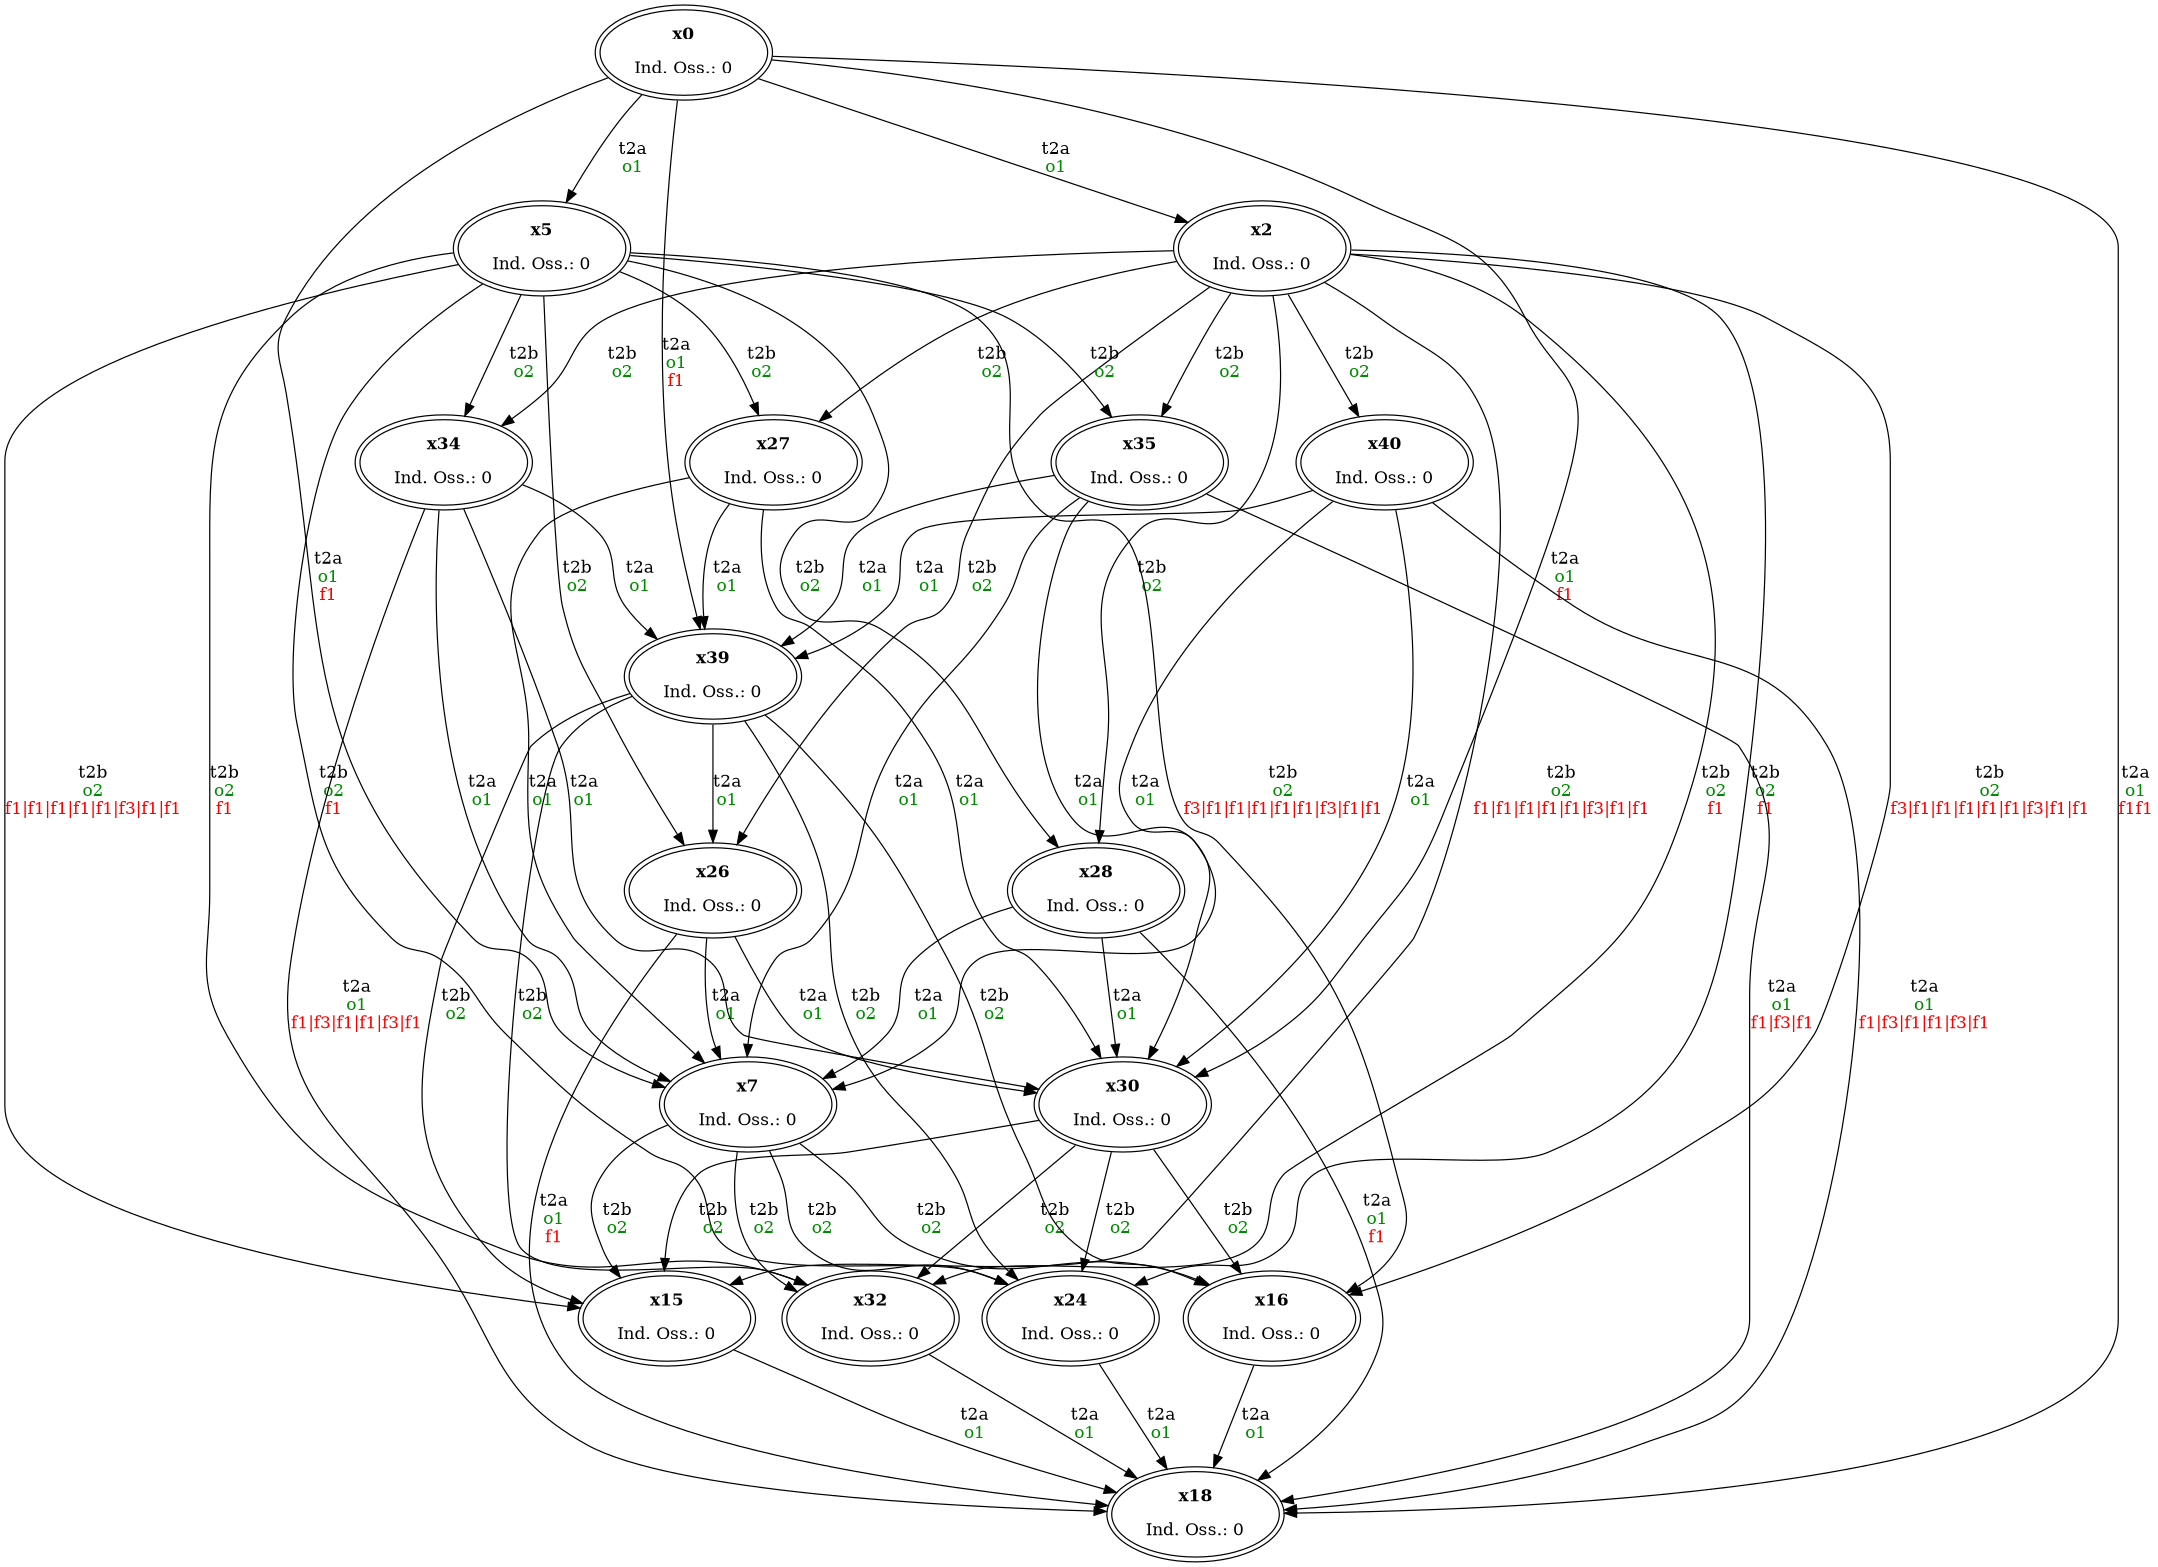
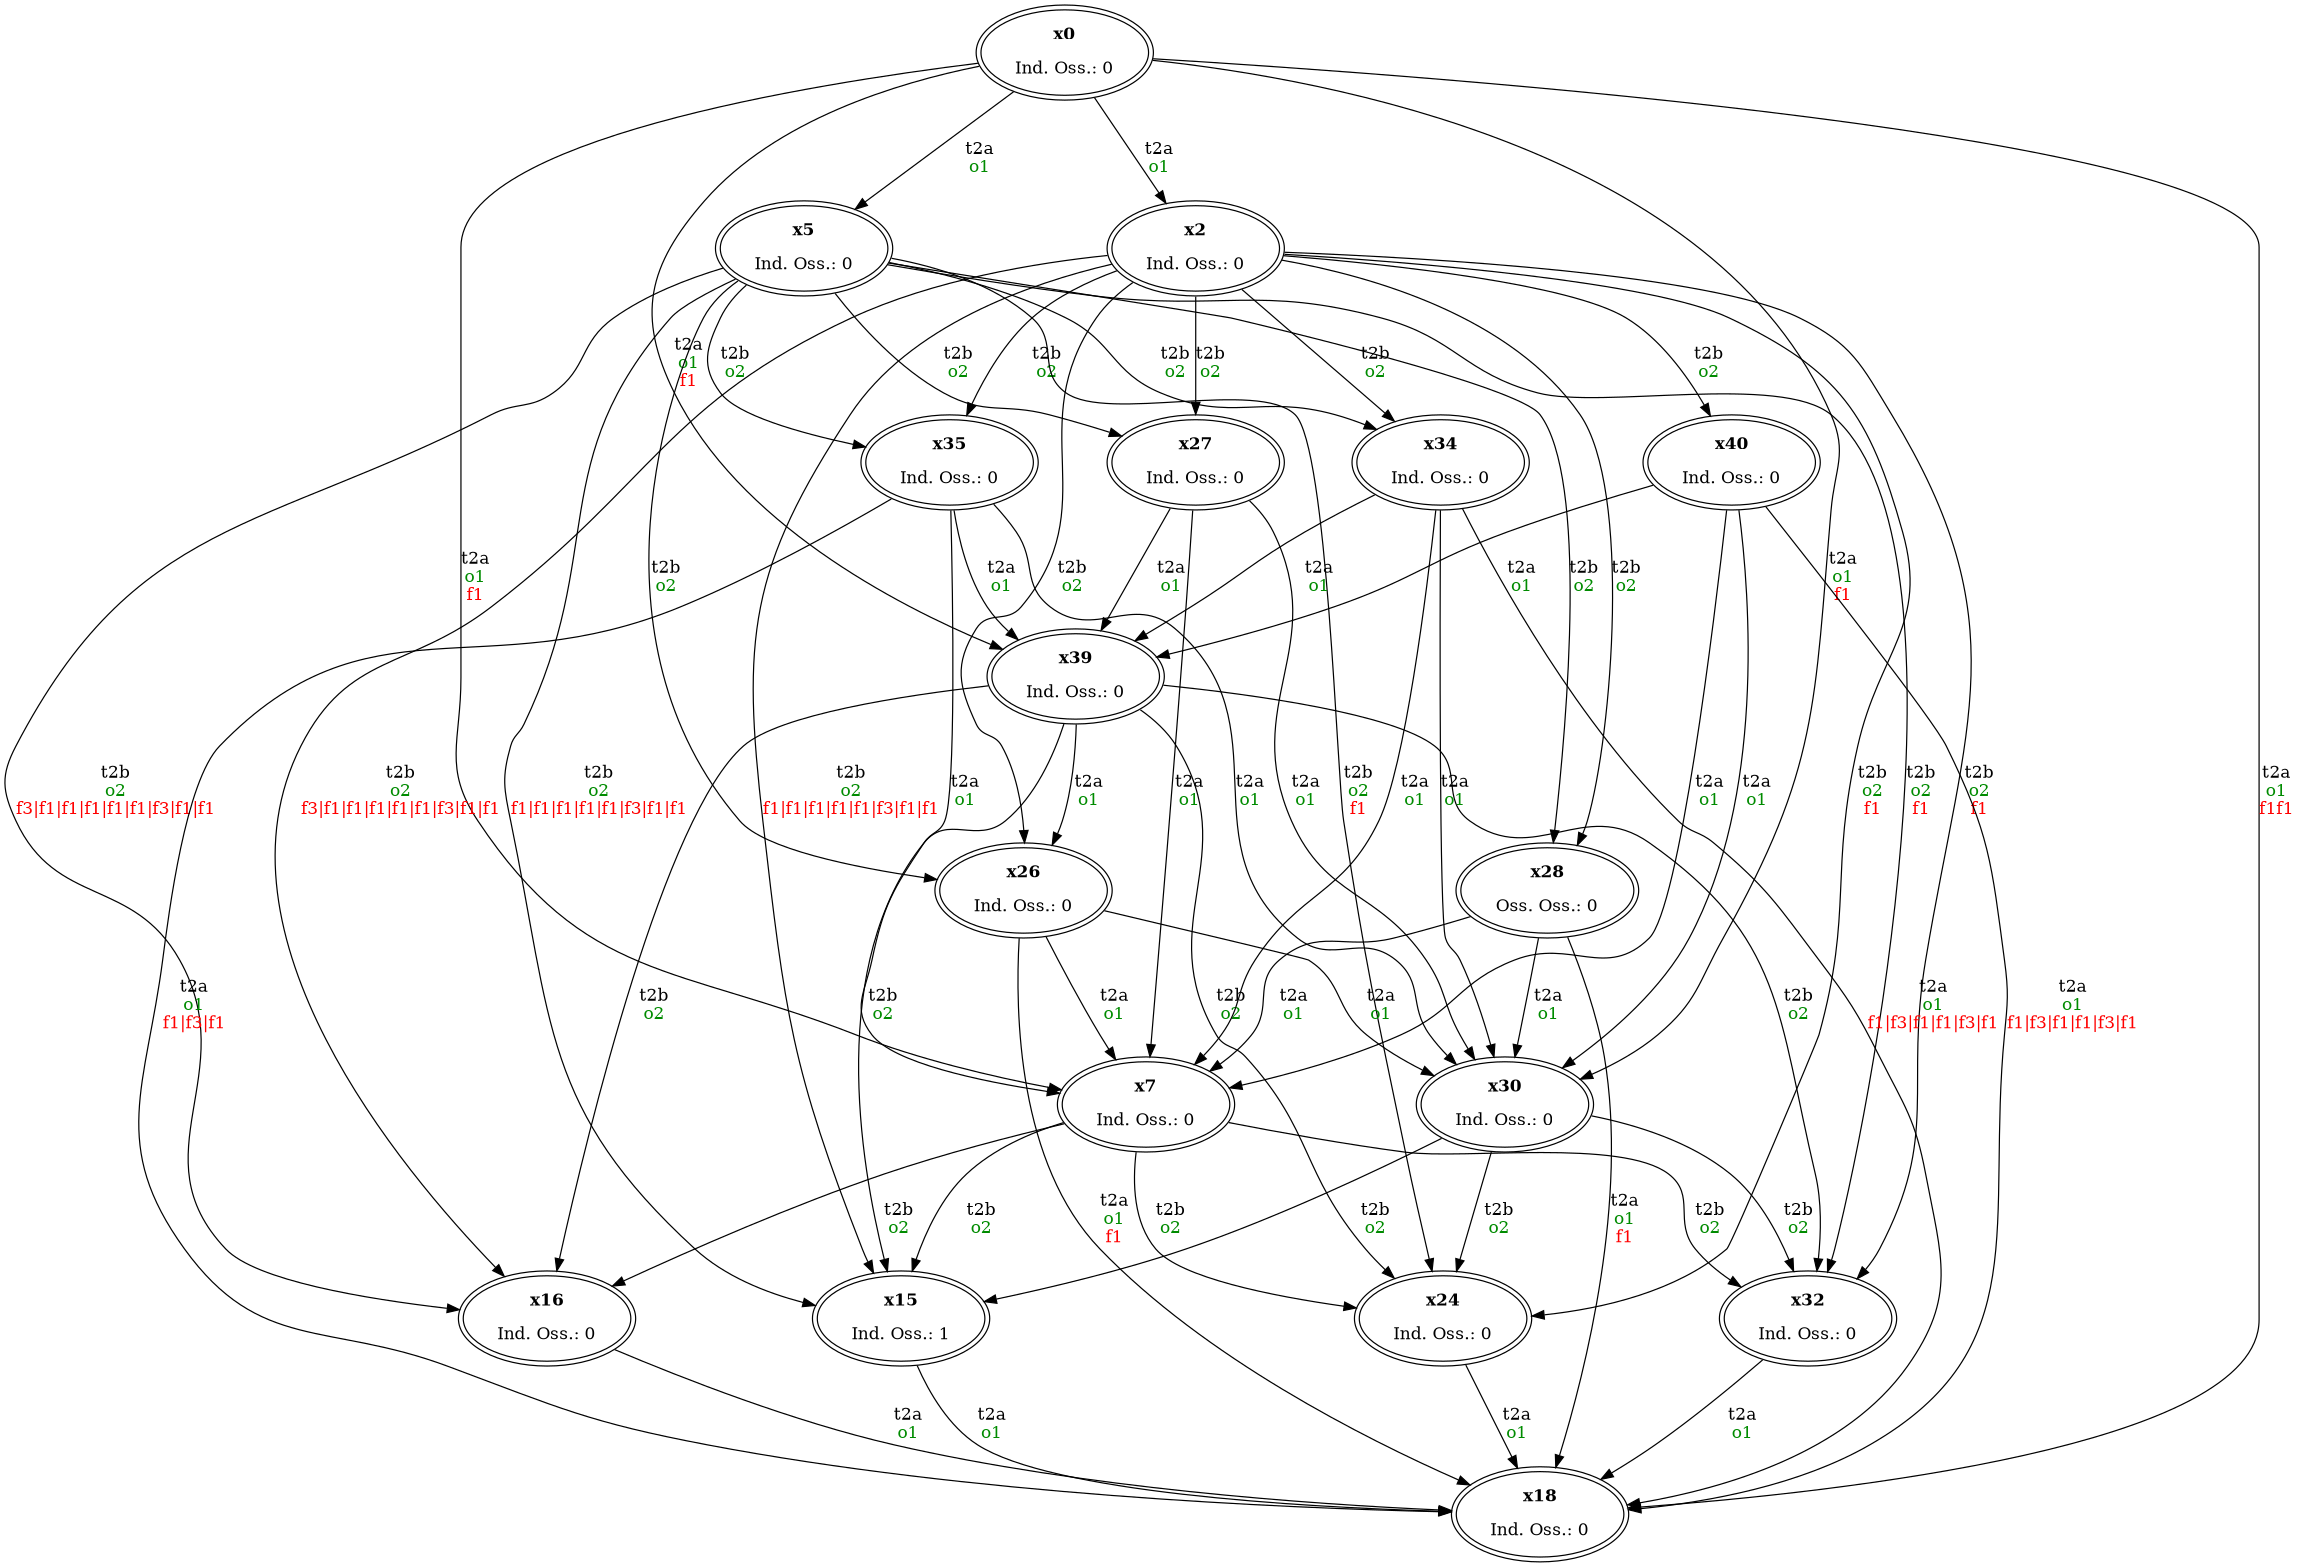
(1096, 906) -> (1547, 906)
(1194, 1206) -> none
(667, 1334) -> (901, 1334)
